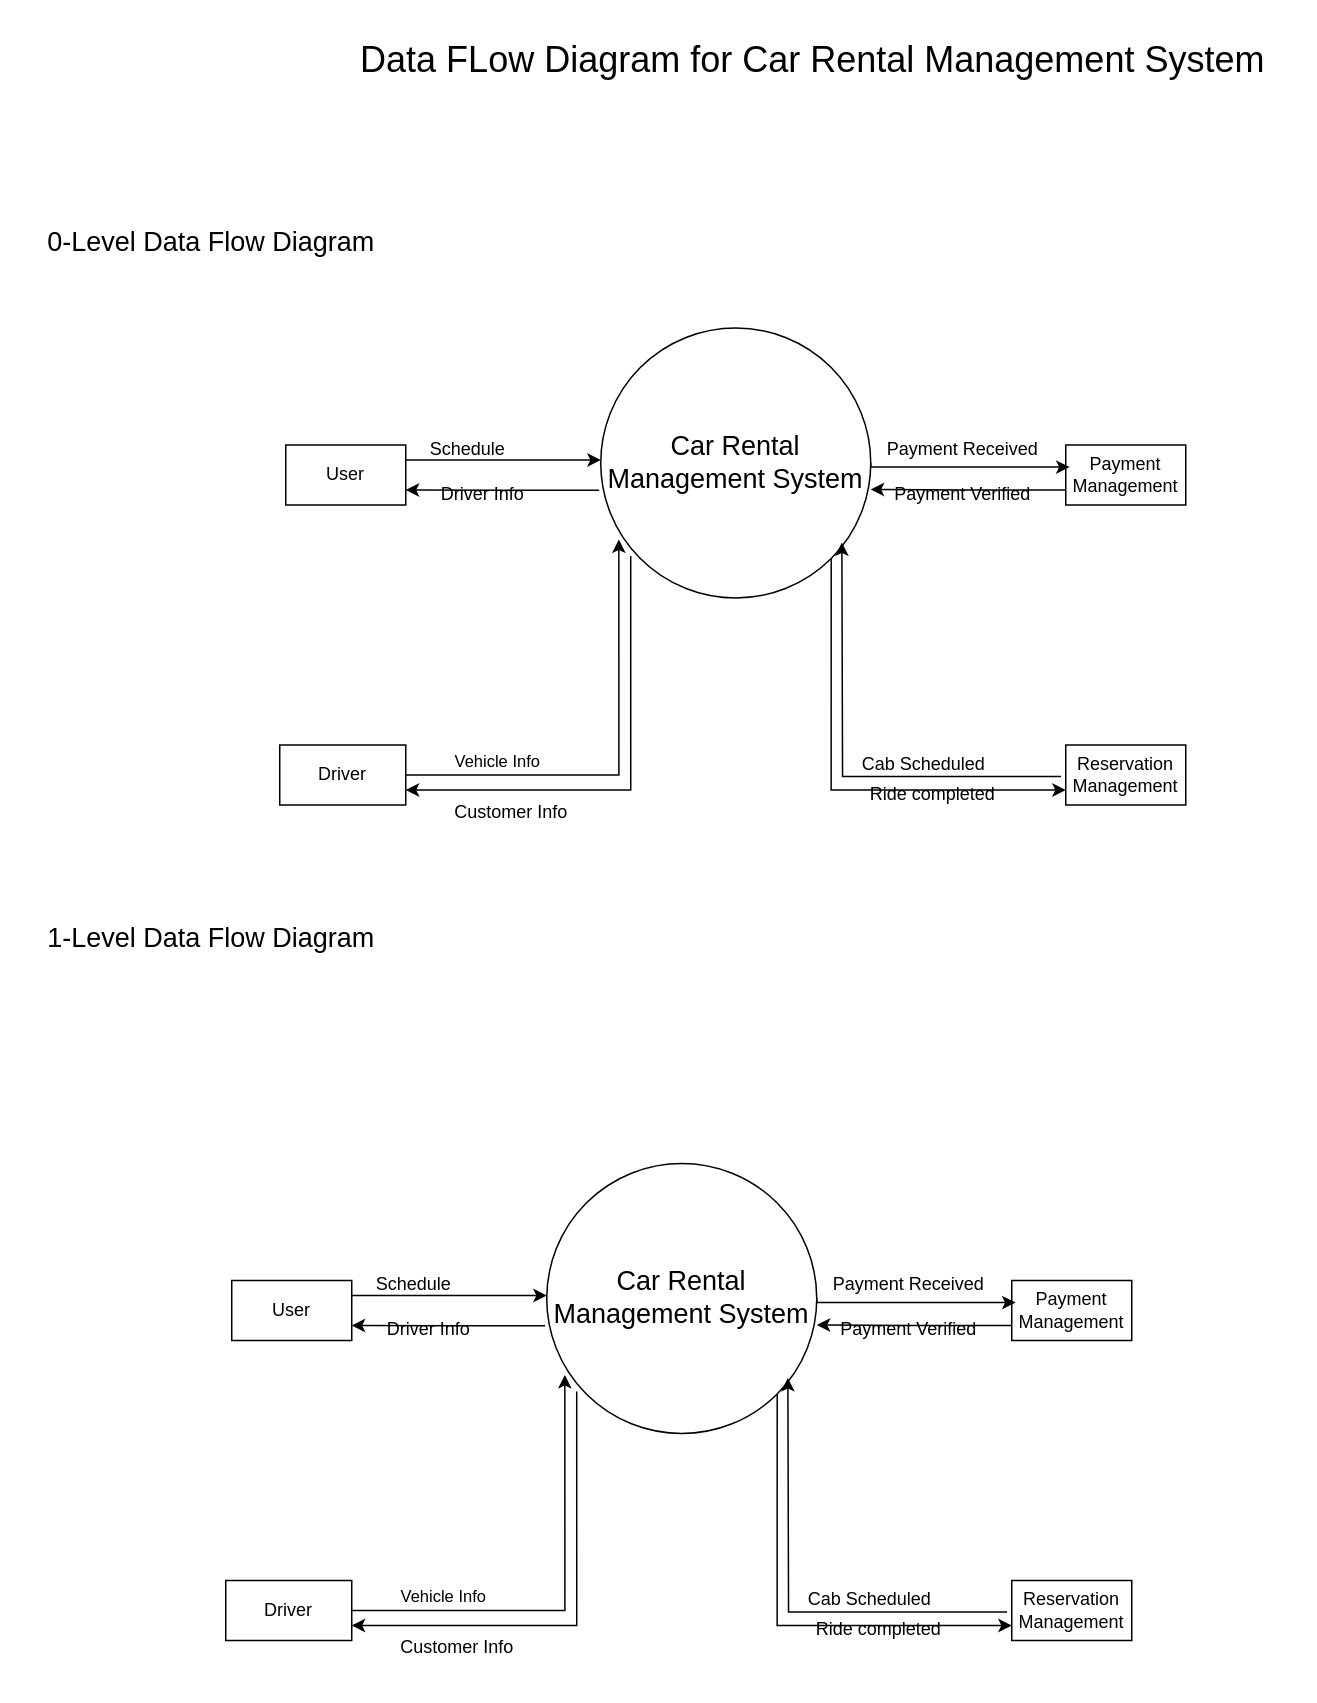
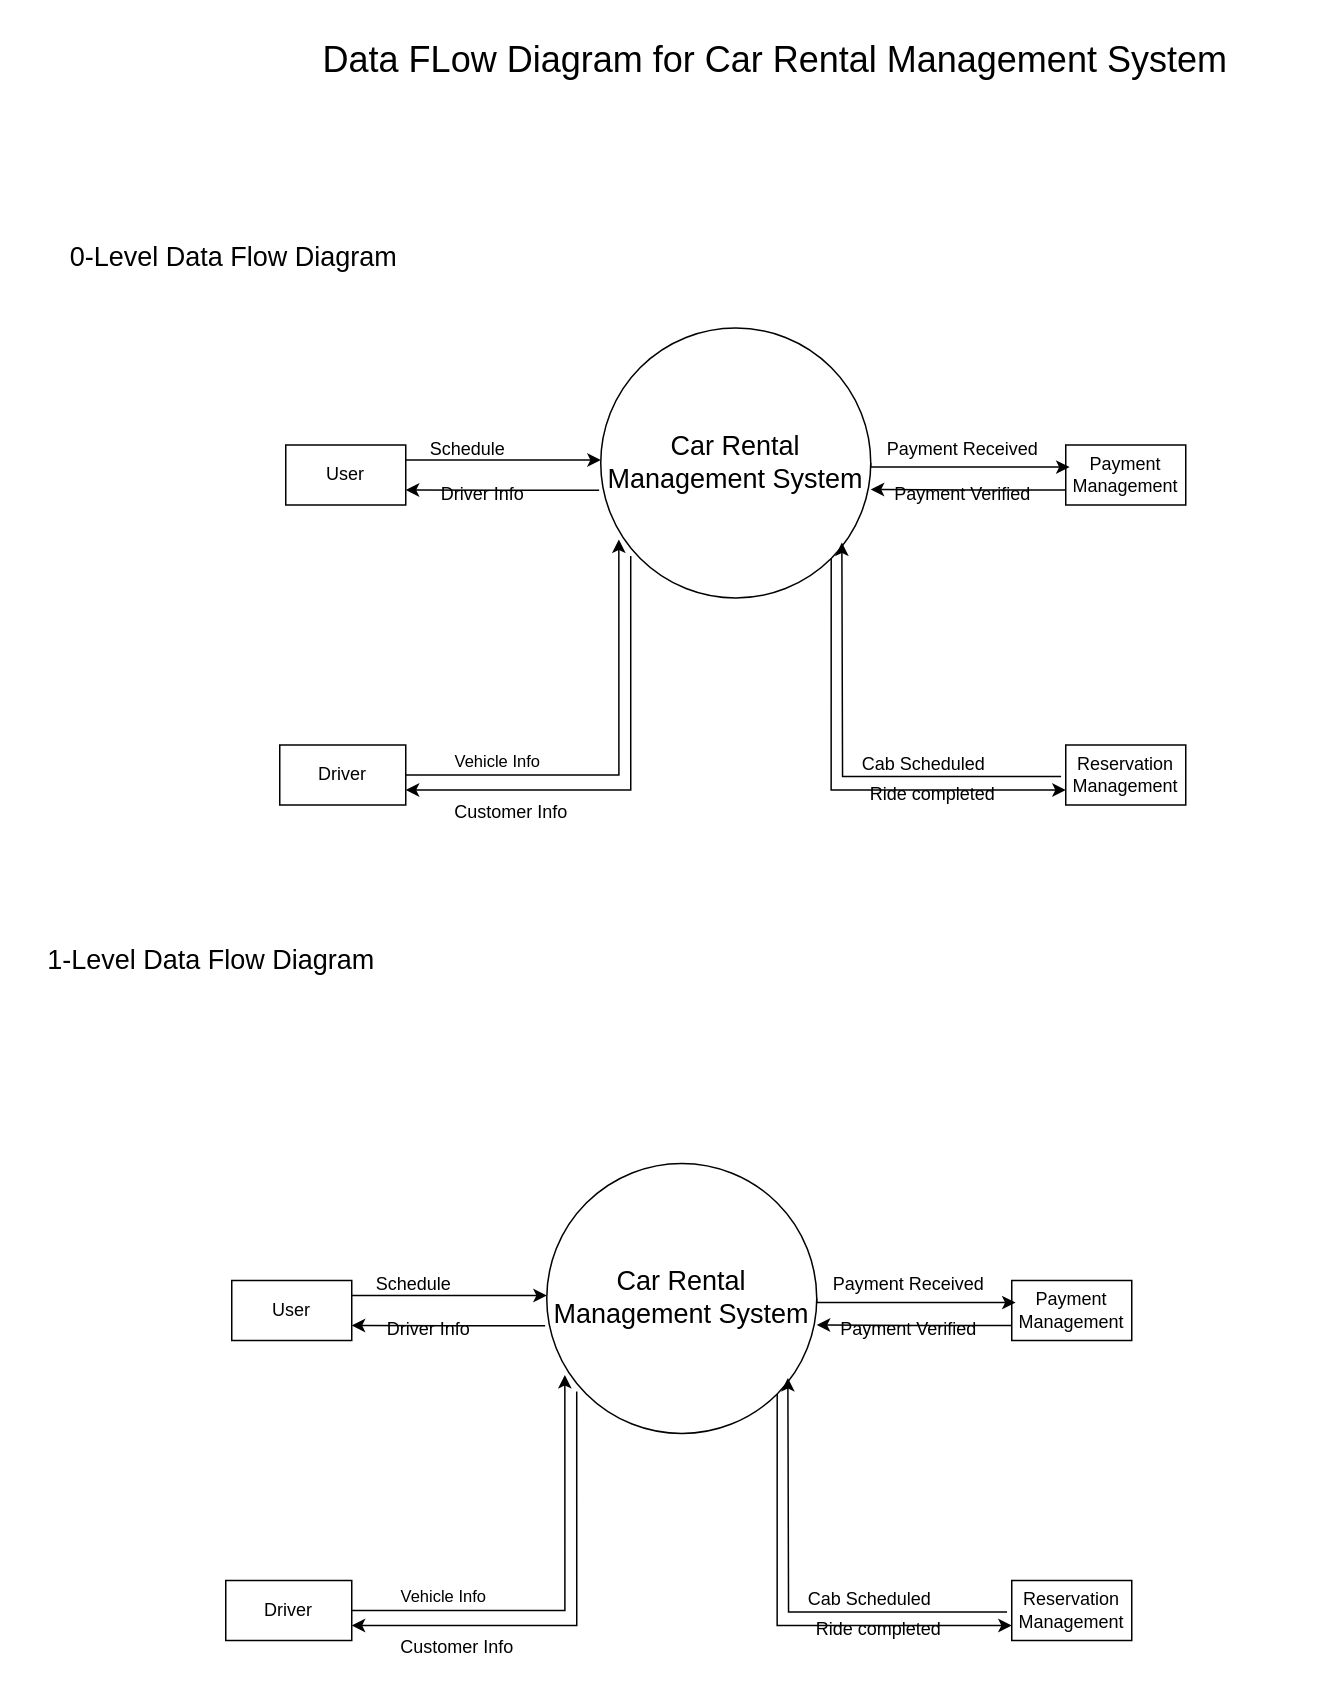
(812, 61) -> (775, 61)
(211, 242) -> (233, 257)
(211, 953) -> (211, 976)
